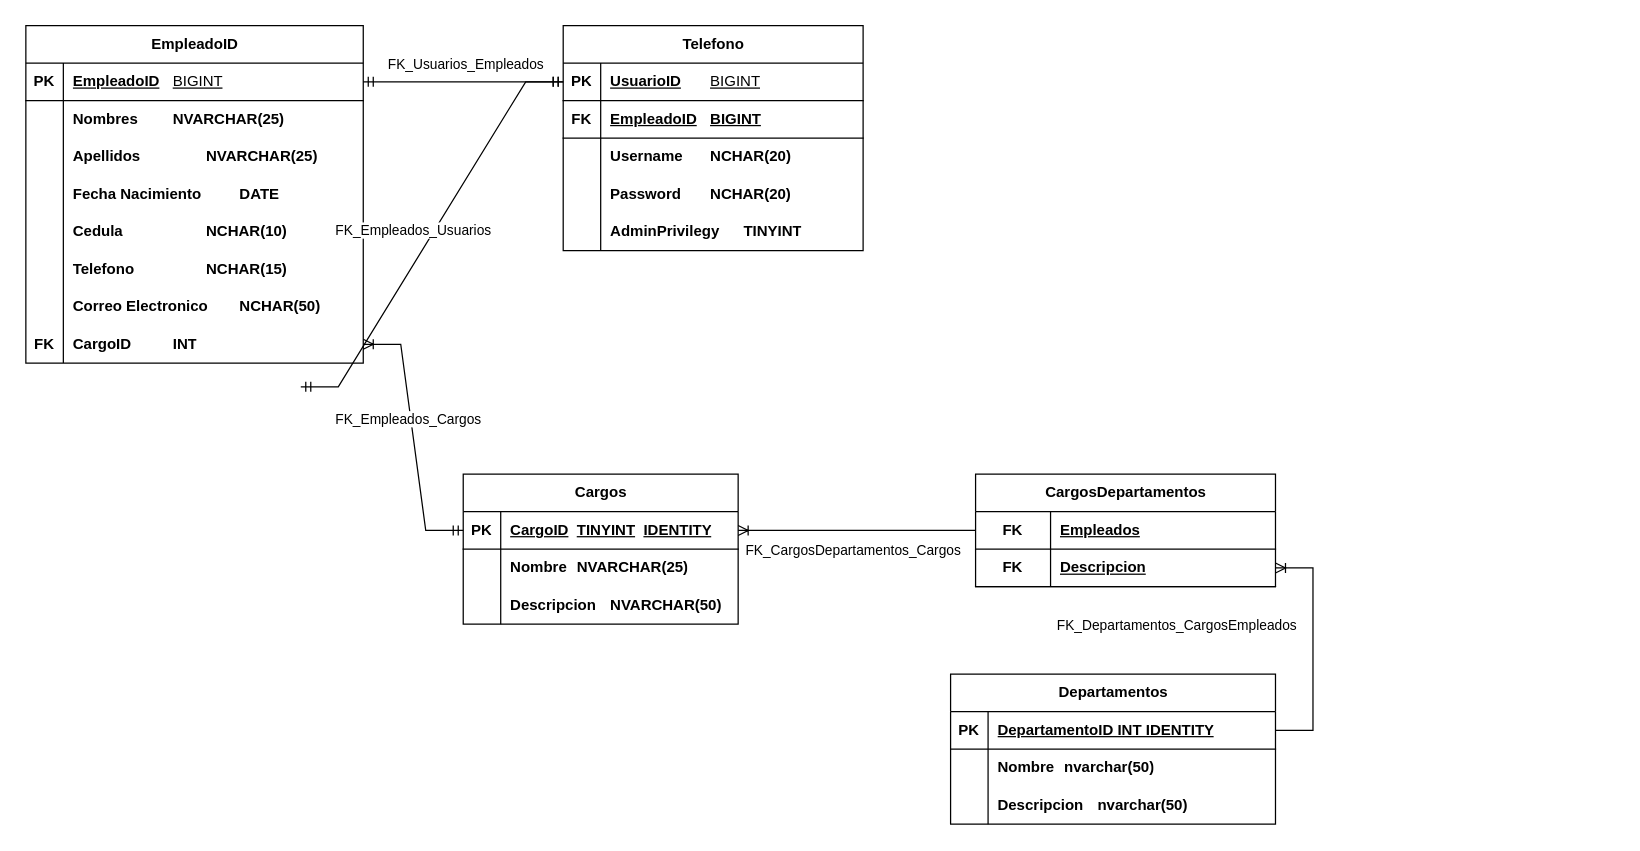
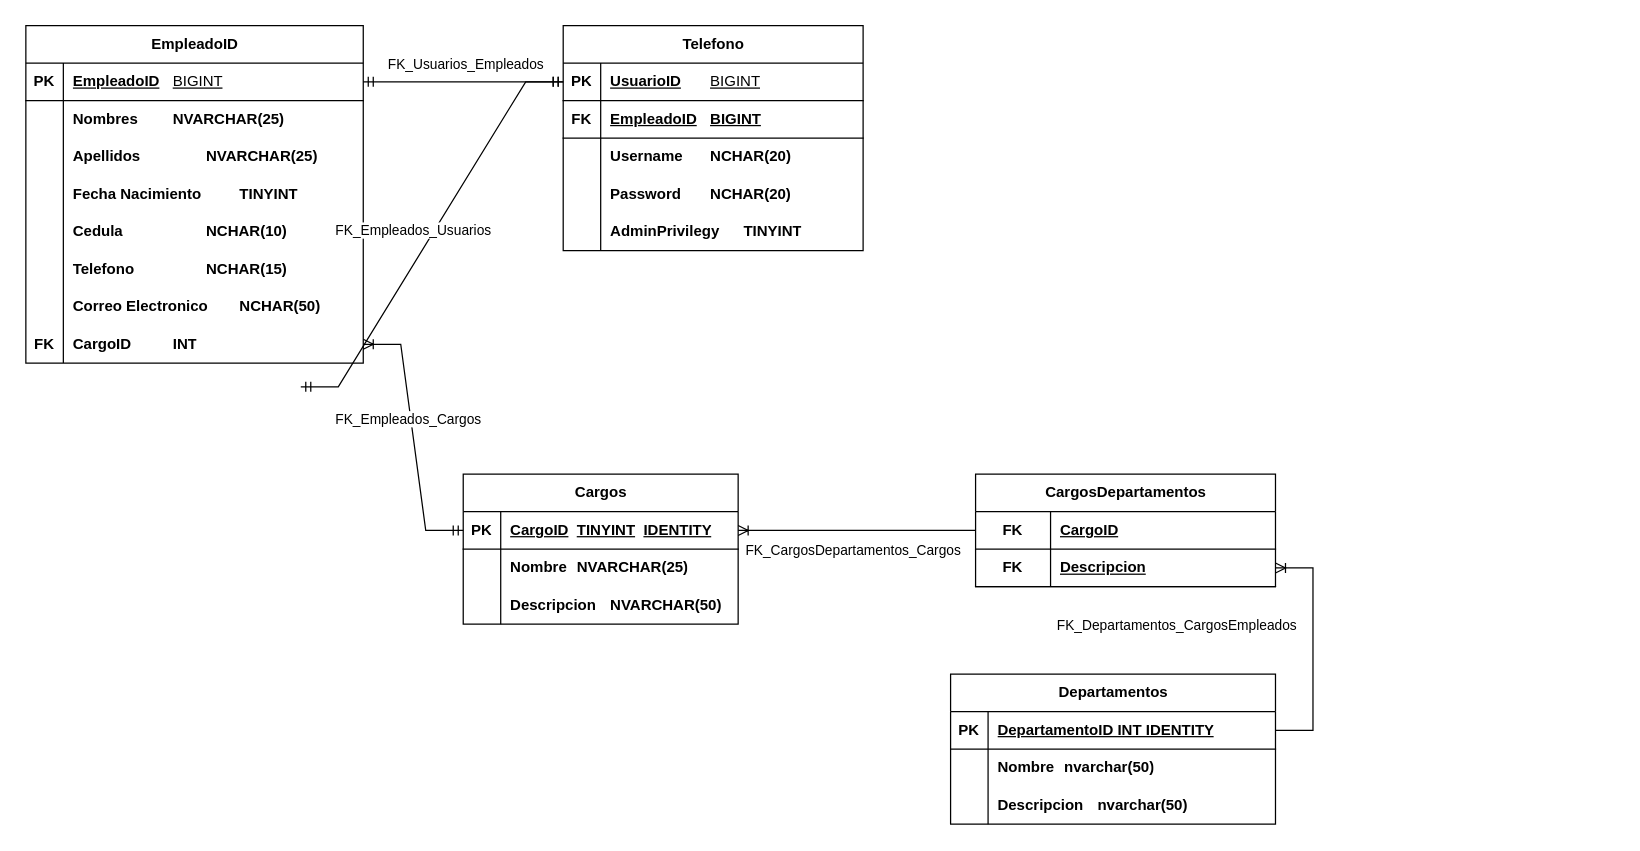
(160, 194) -> (172, 194)
(1096, 531) -> (1090, 531)
